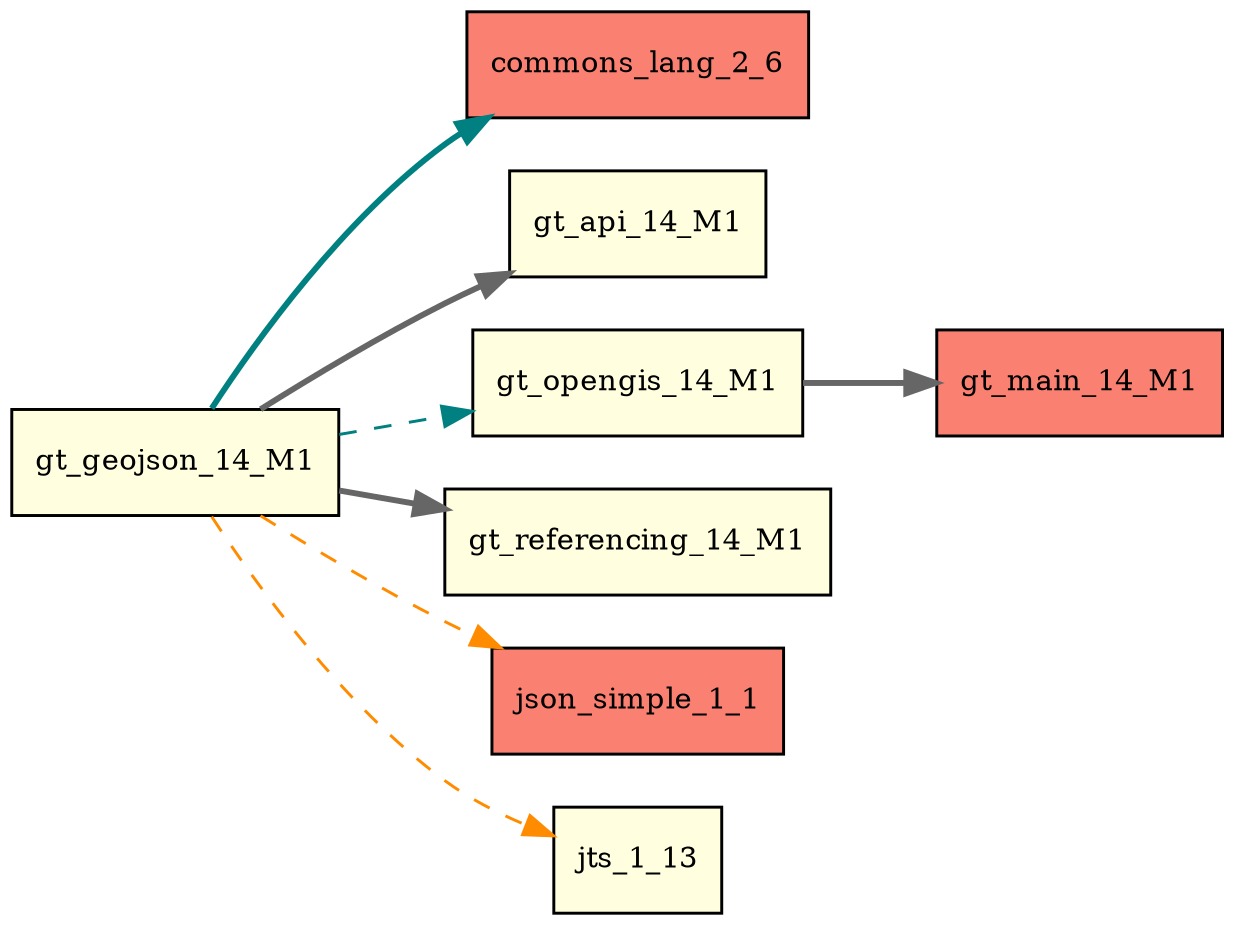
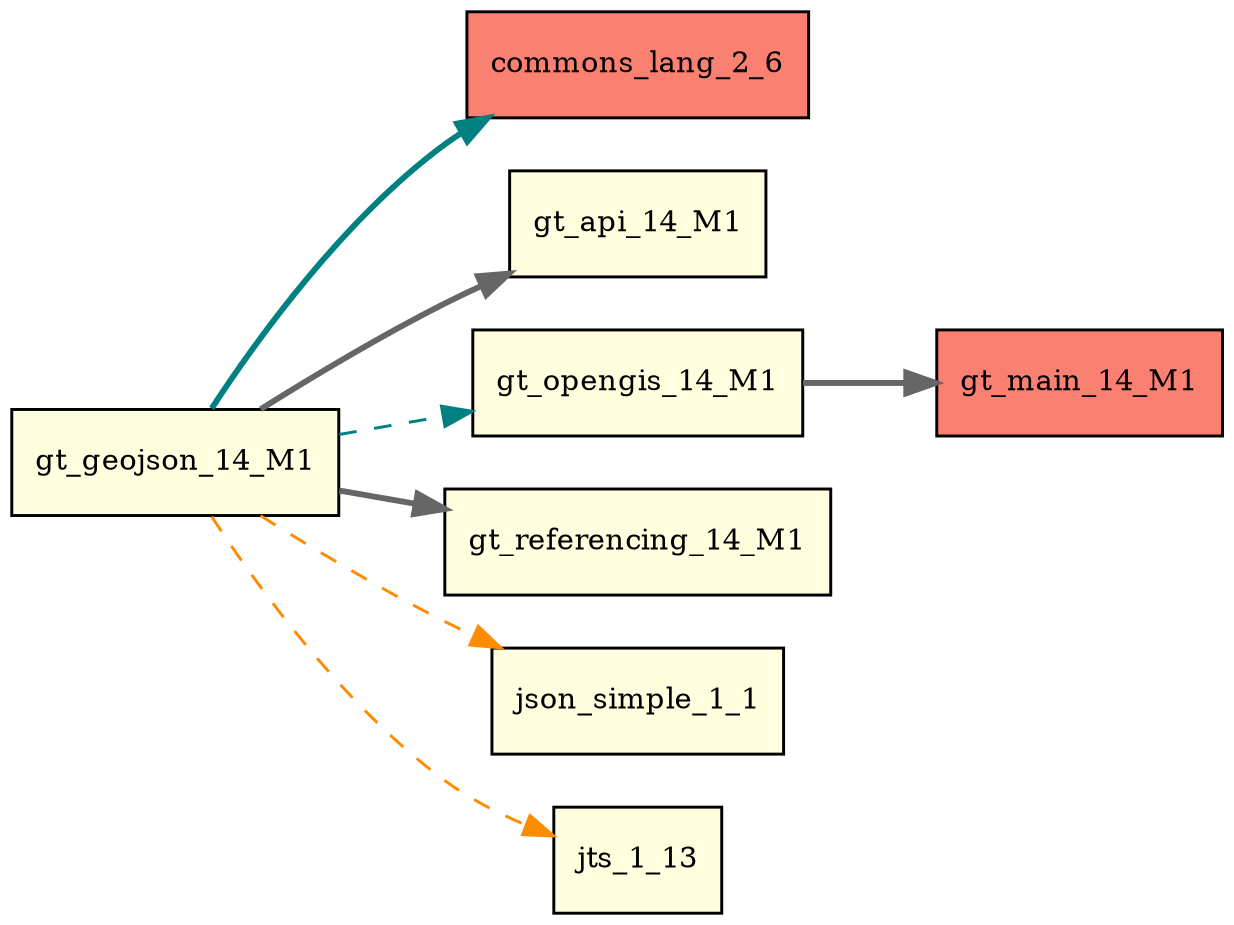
(638, 701) -> (638, 701)
